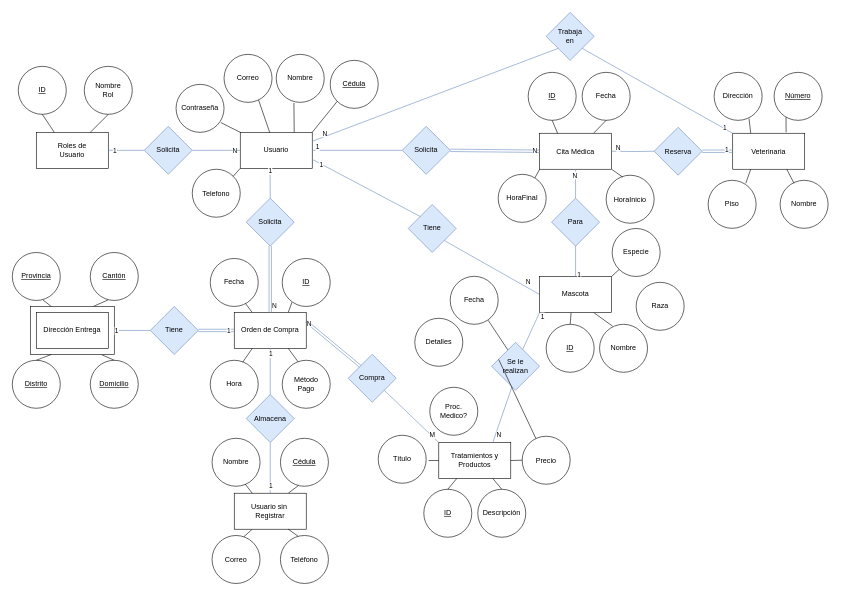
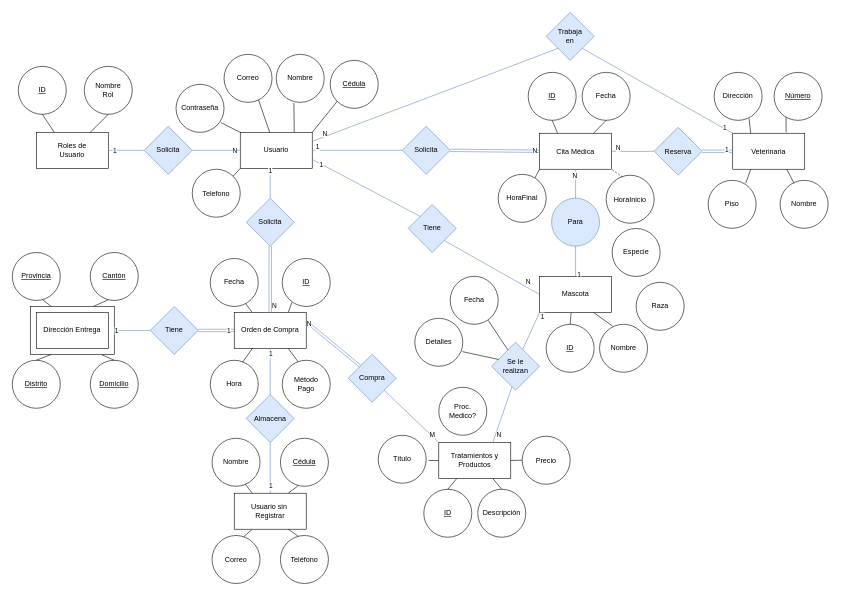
(617, 173) -> (617, 173)
(576, 222) -> (576, 222)
(616, 273) -> none
(517, 399) -> (481, 356)
(454, 411) -> (463, 411)
